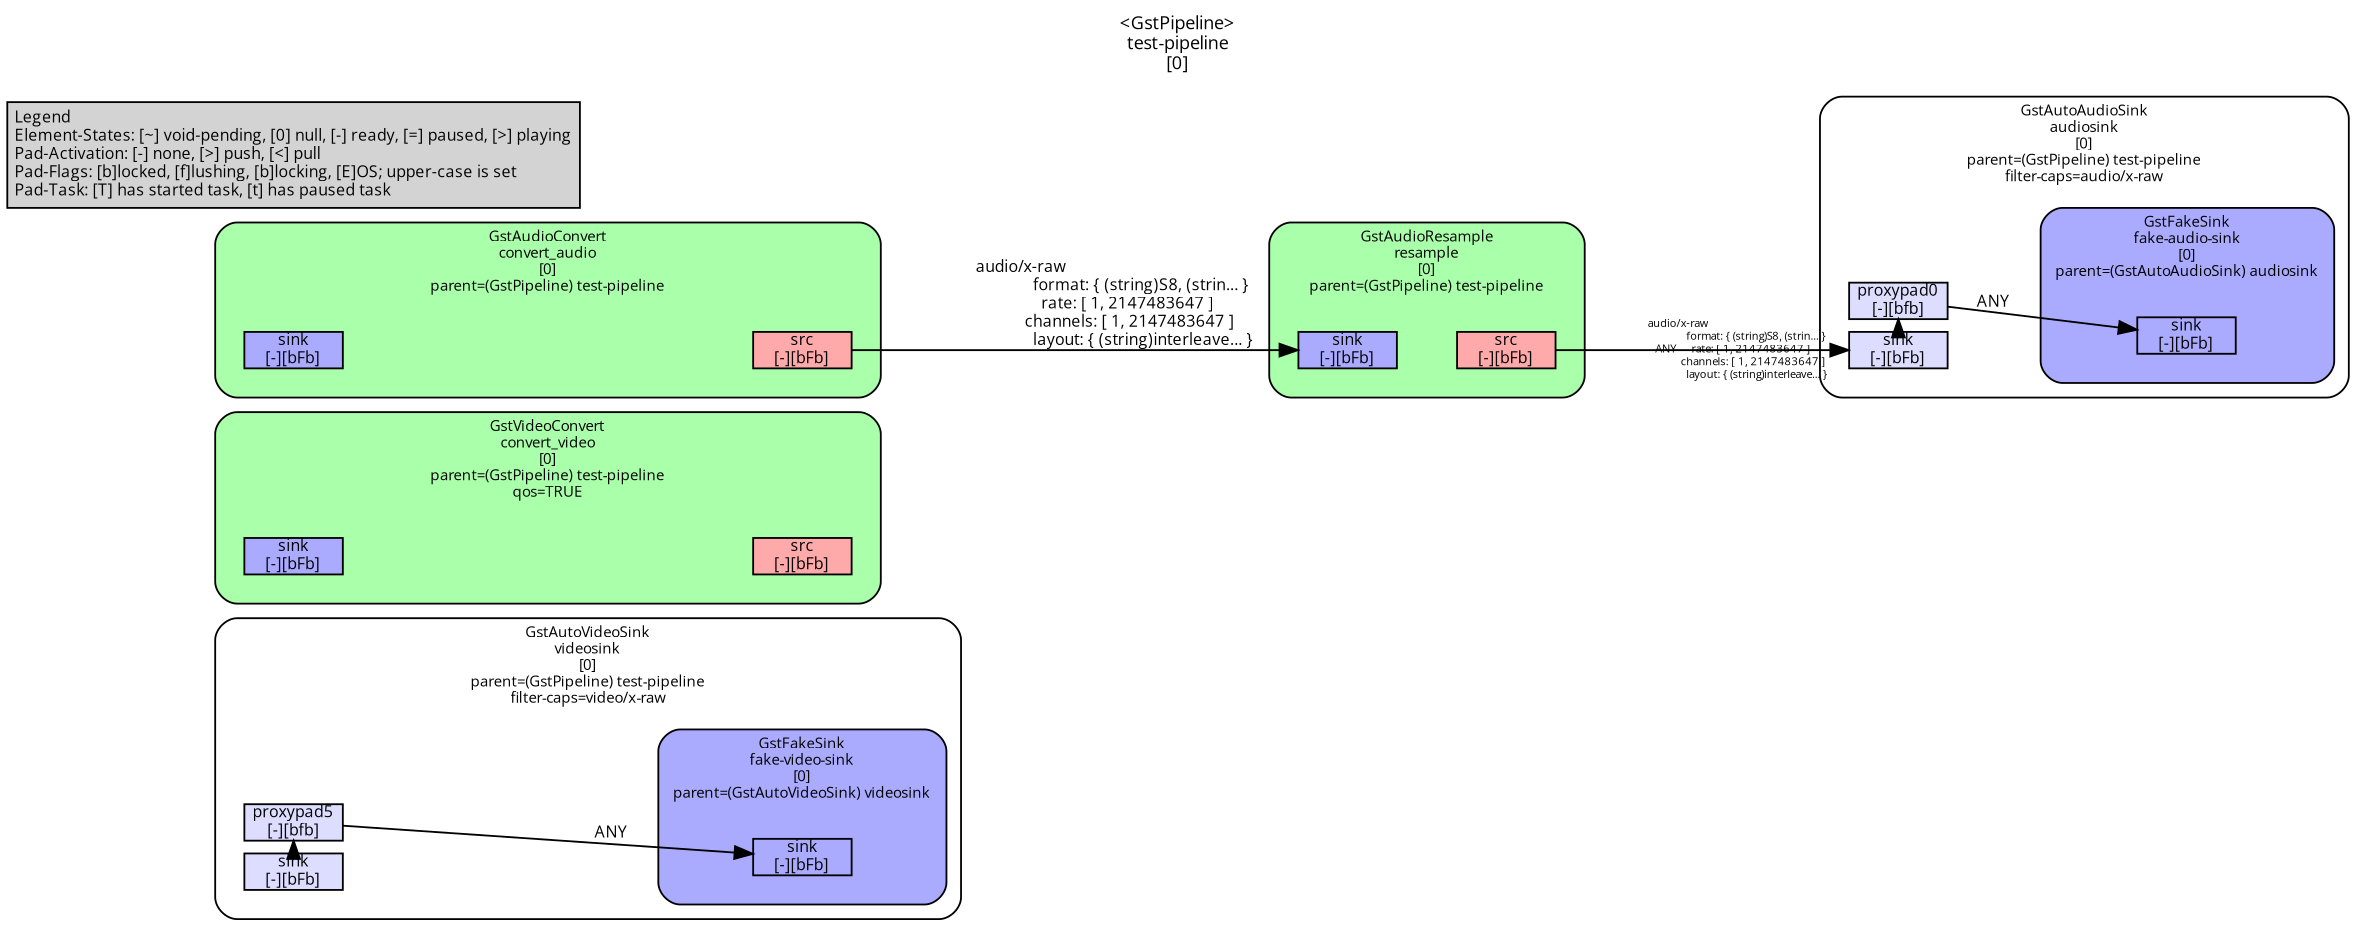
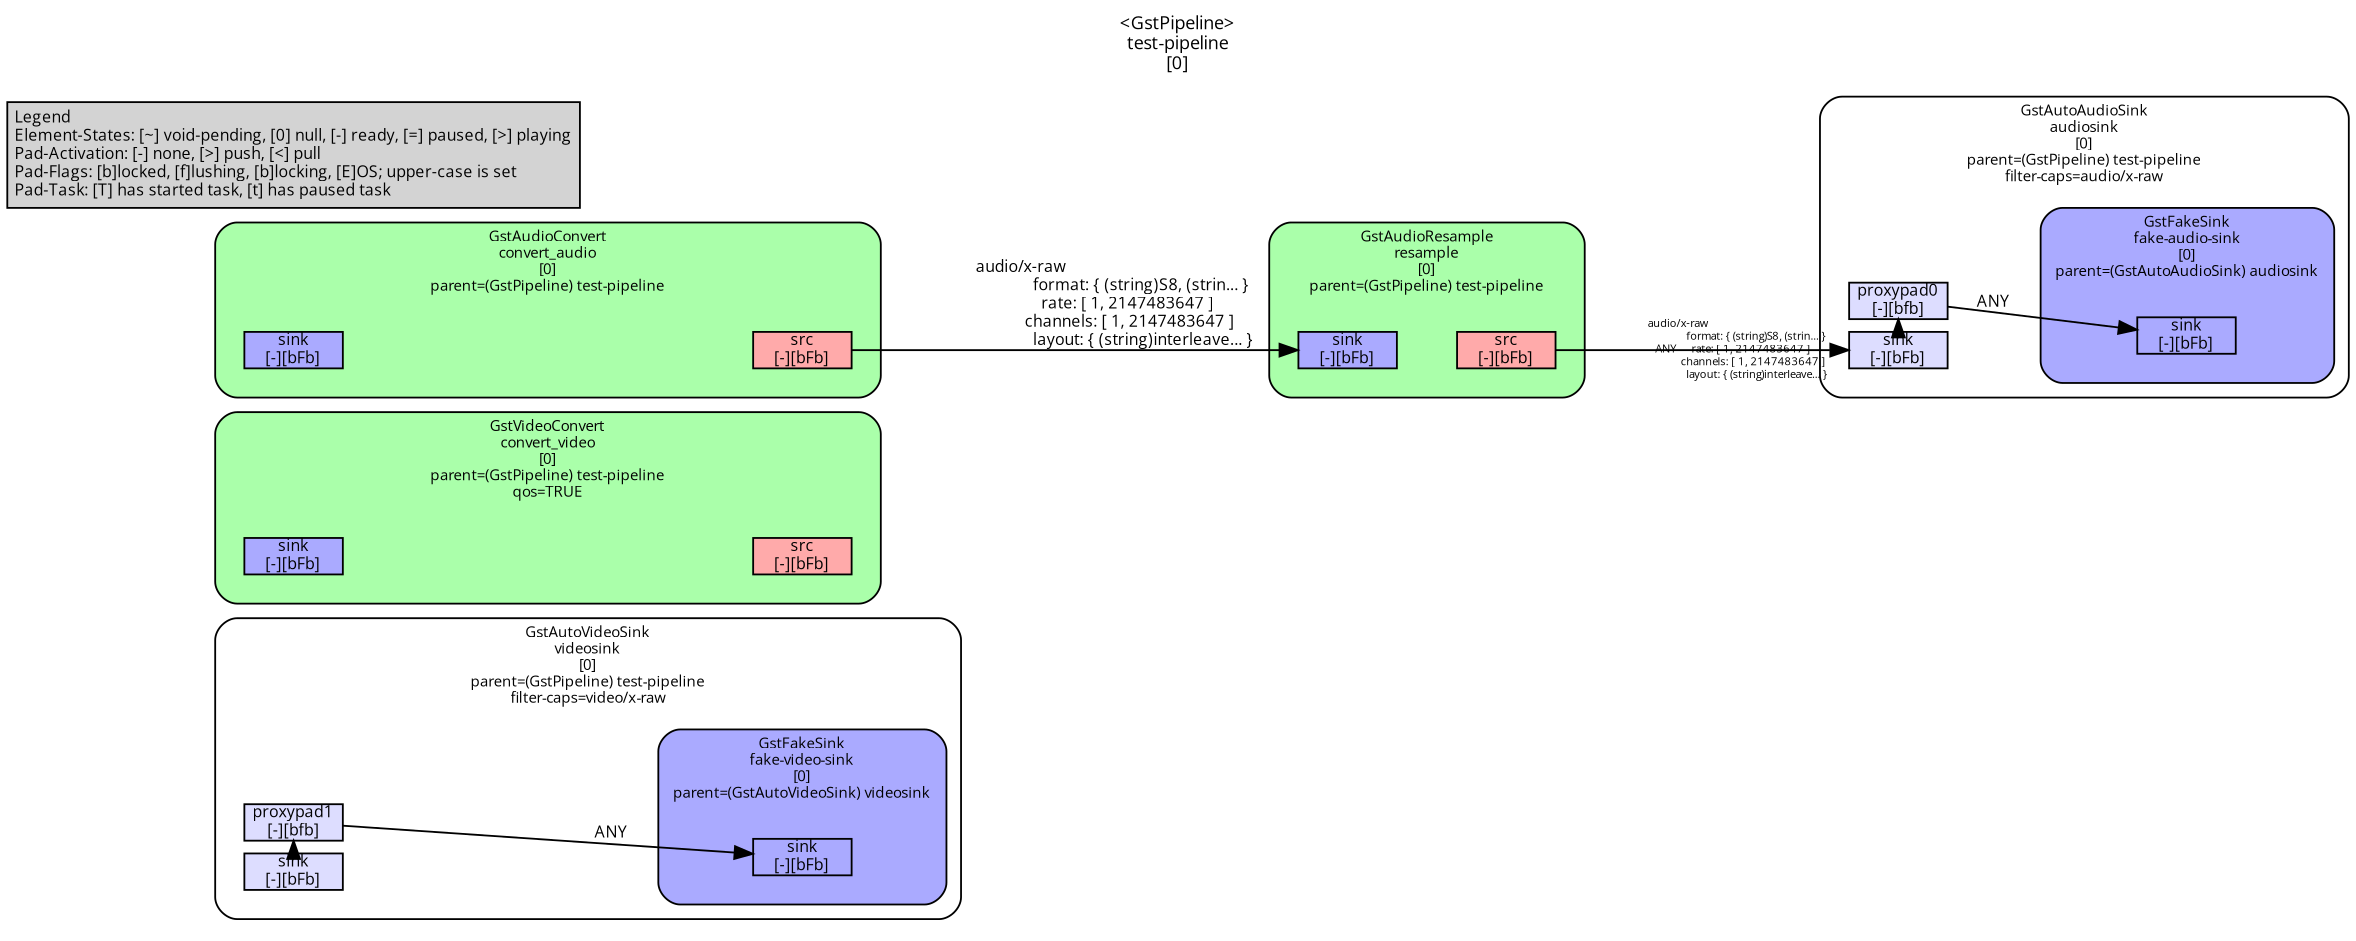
(294, 822) -> (294, 822)
